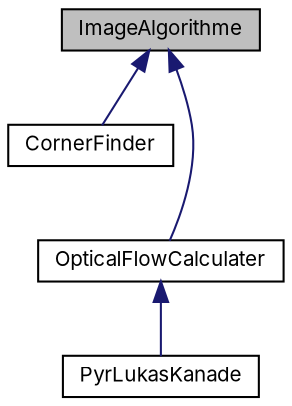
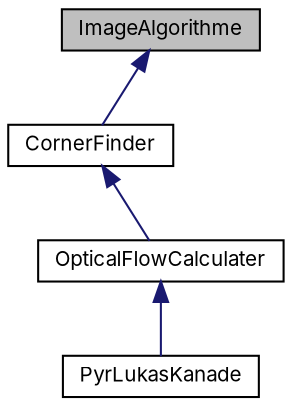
(193, 156) -> (131, 212)
